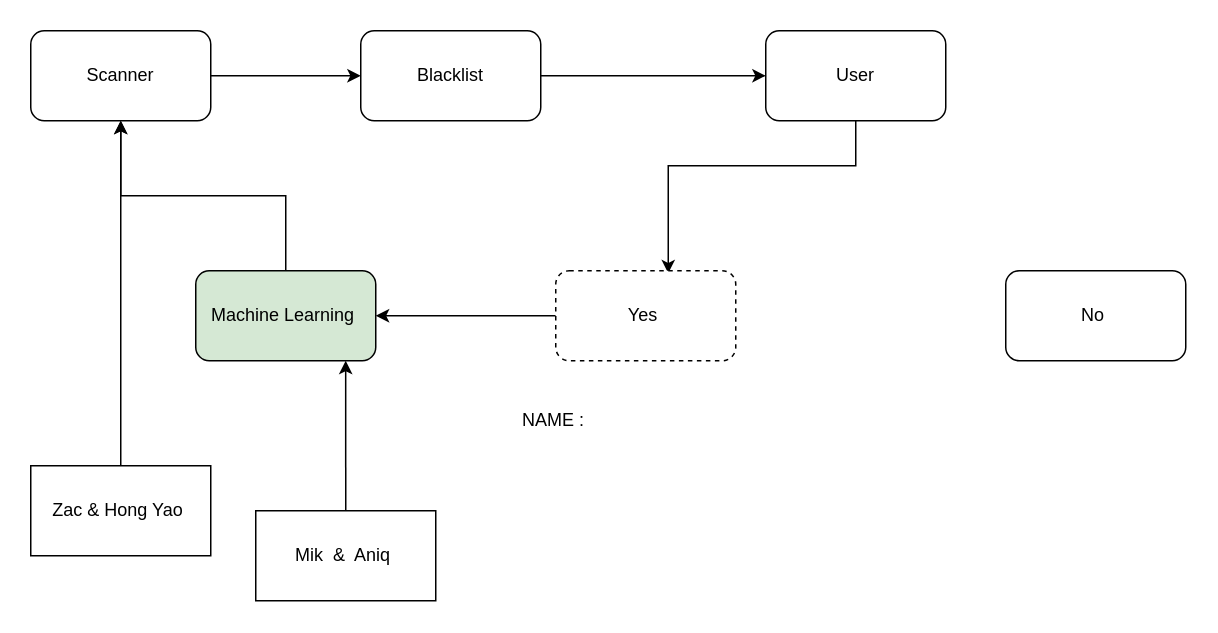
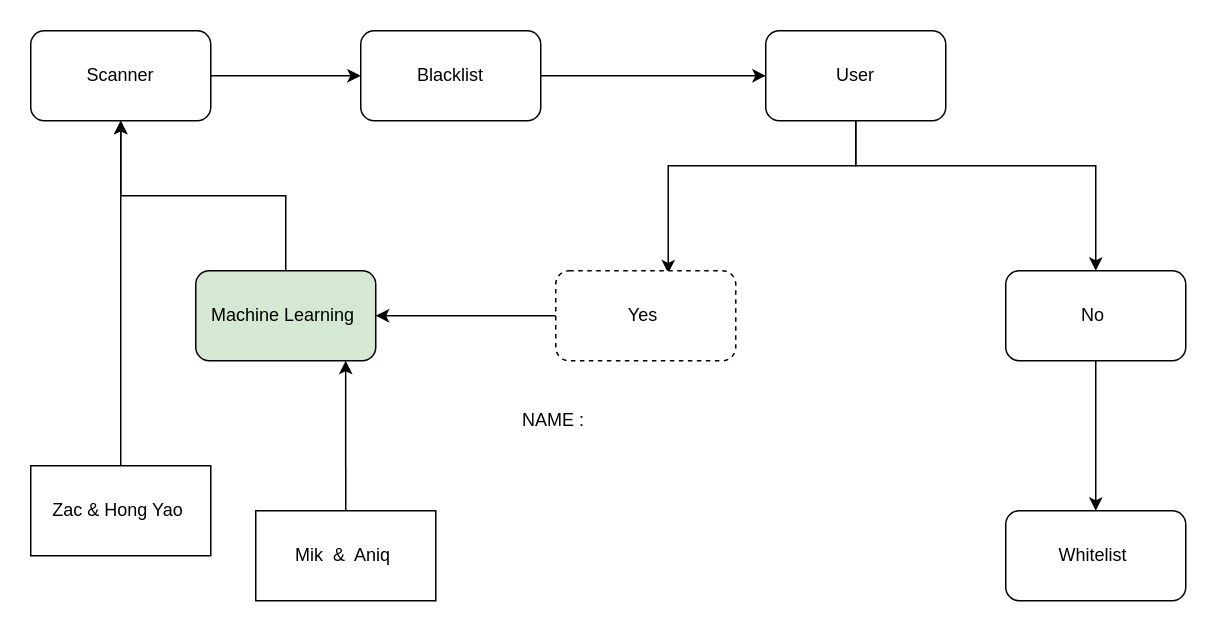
none -> (1023, 166)
none -> (1096, 431)
none -> (1096, 556)
